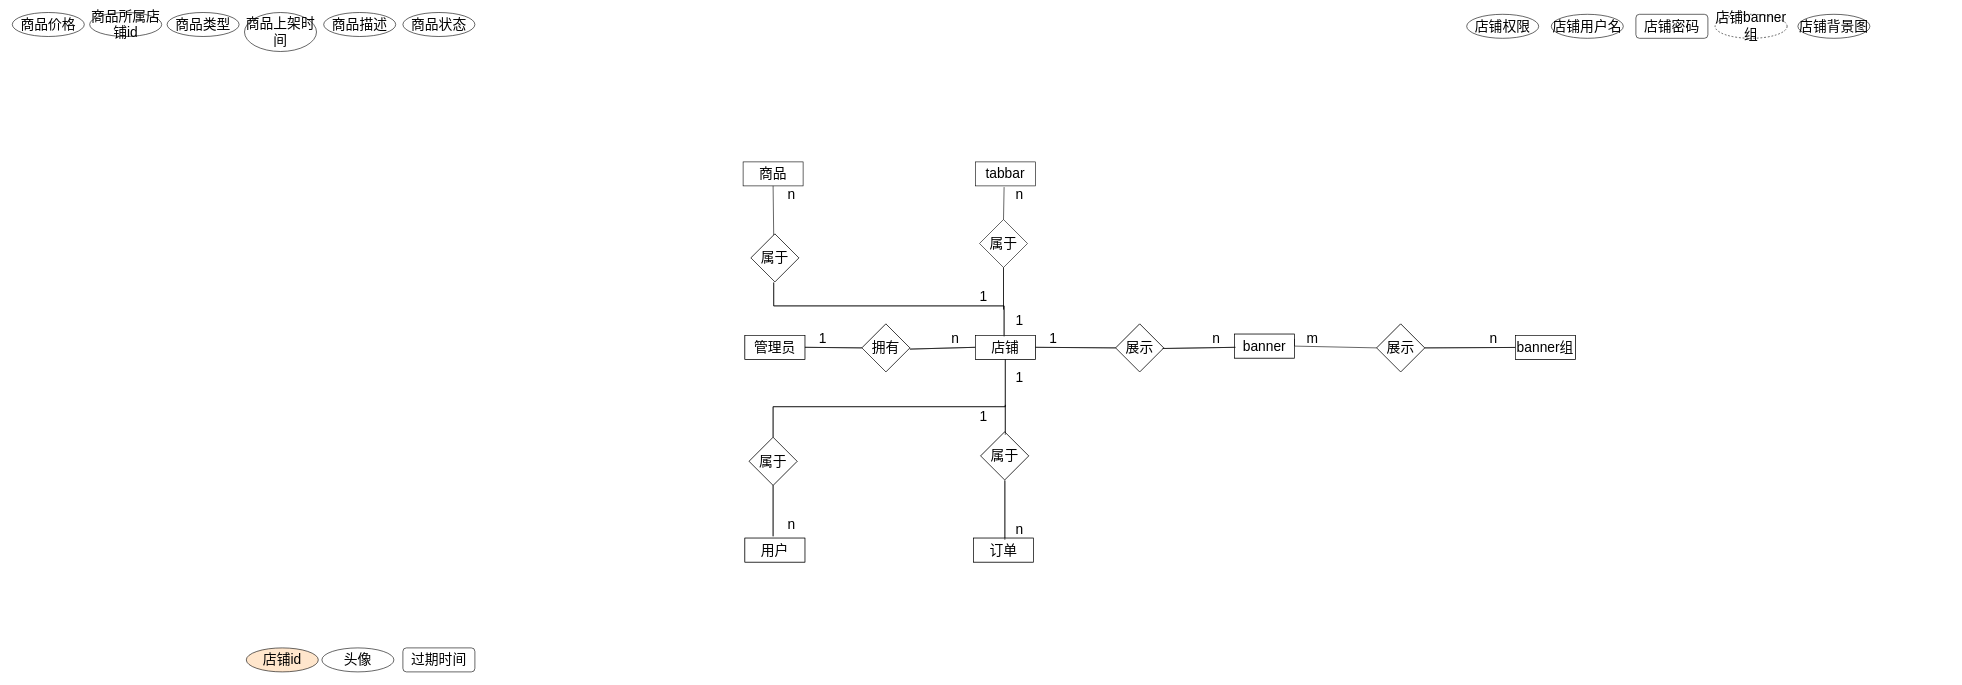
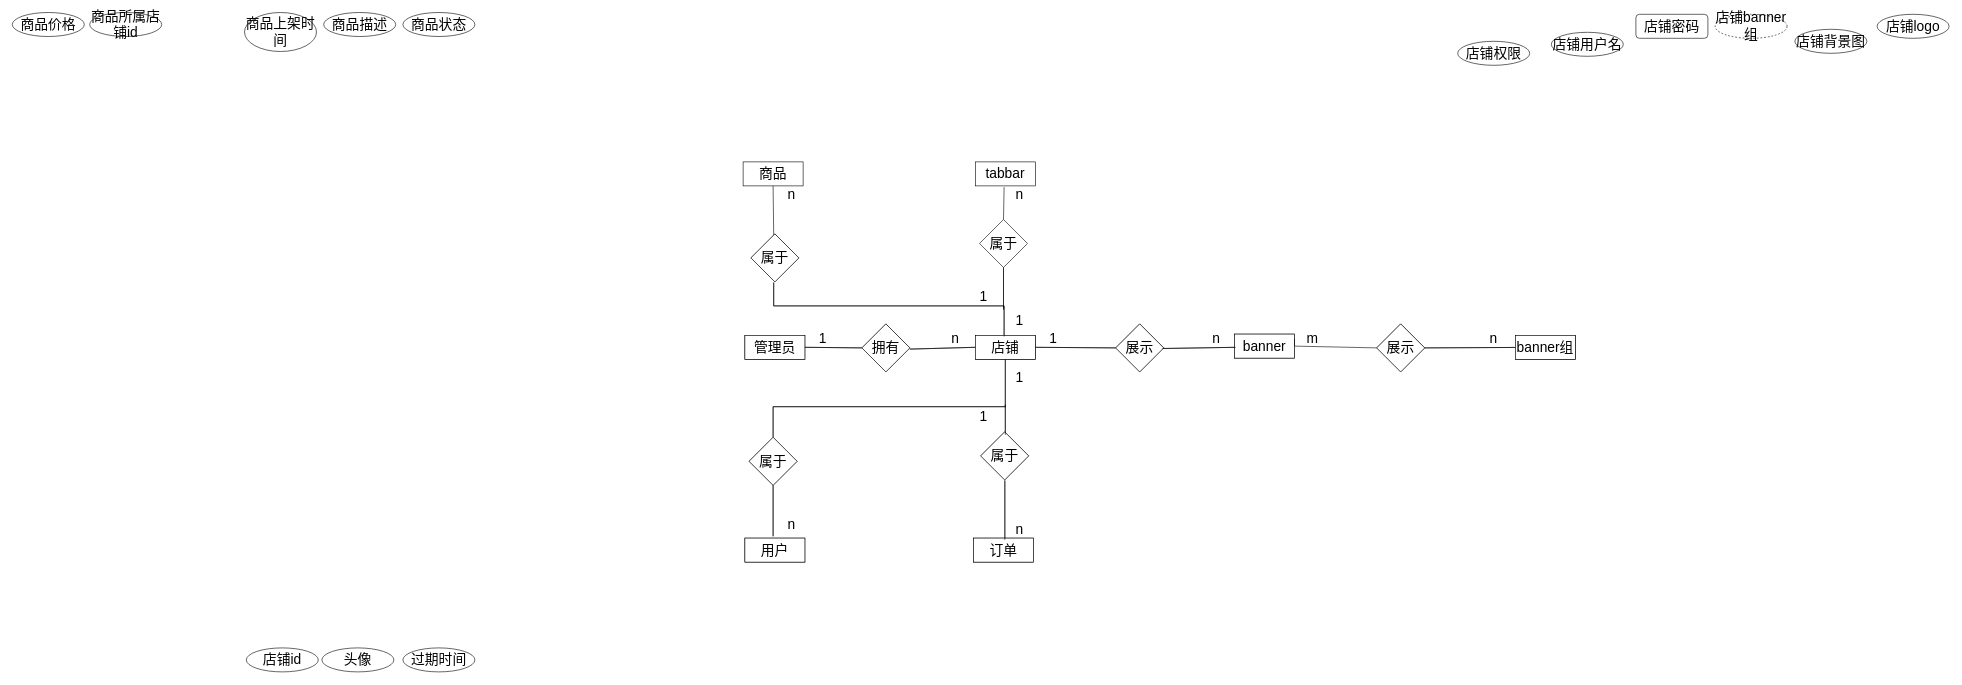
(203, 24) -> none
(1503, 26) -> (1494, 53)
(1587, 26) -> (1587, 44)
(1834, 26) -> (1831, 41)
none -> (1913, 26)
(282, 660) -> (282, 660)
(439, 660) -> (439, 660)
